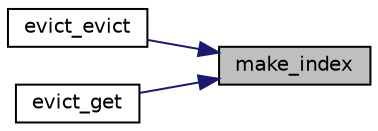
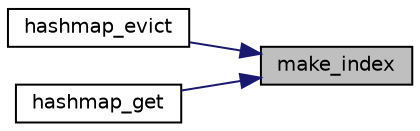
(78, 28) -> (99, 28)
(78, 104) -> (99, 104)
